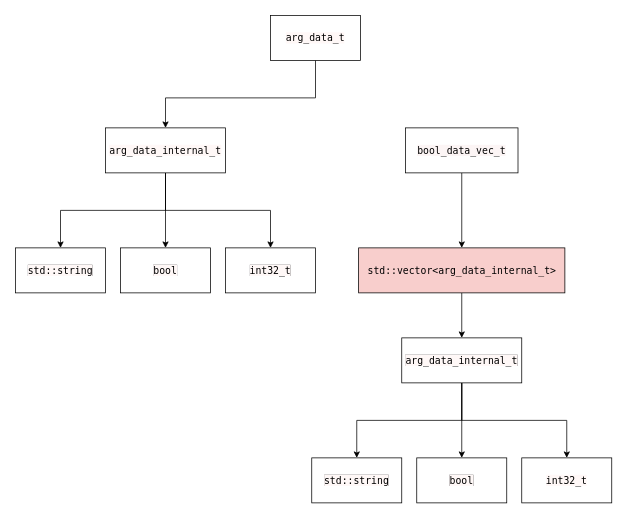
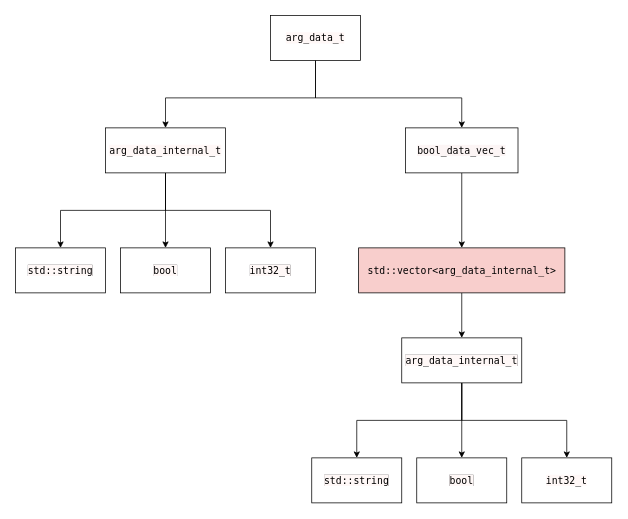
none -> (462, 109)
